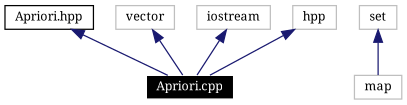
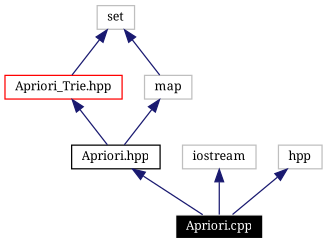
(145, 17) -> none
none -> (64, 87)
none -> (138, 127)
